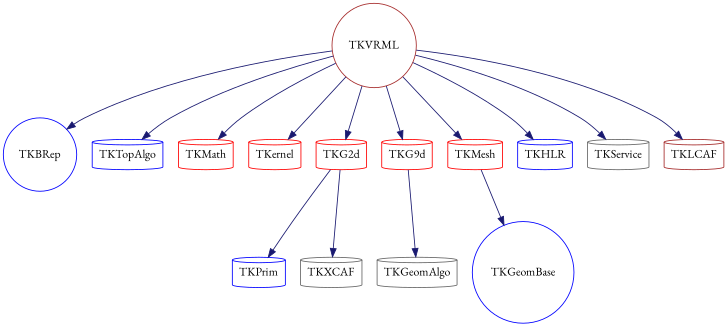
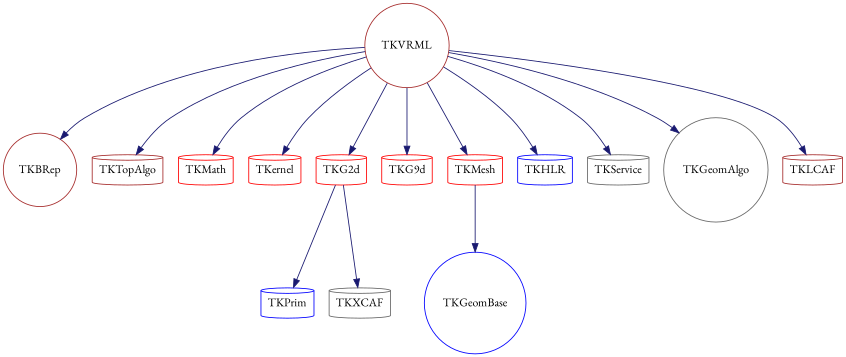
(40, 155) -> (40, 170)
(128, 155) -> (128, 170)
(412, 209) -> (564, 80)
(417, 272) -> (716, 170)
